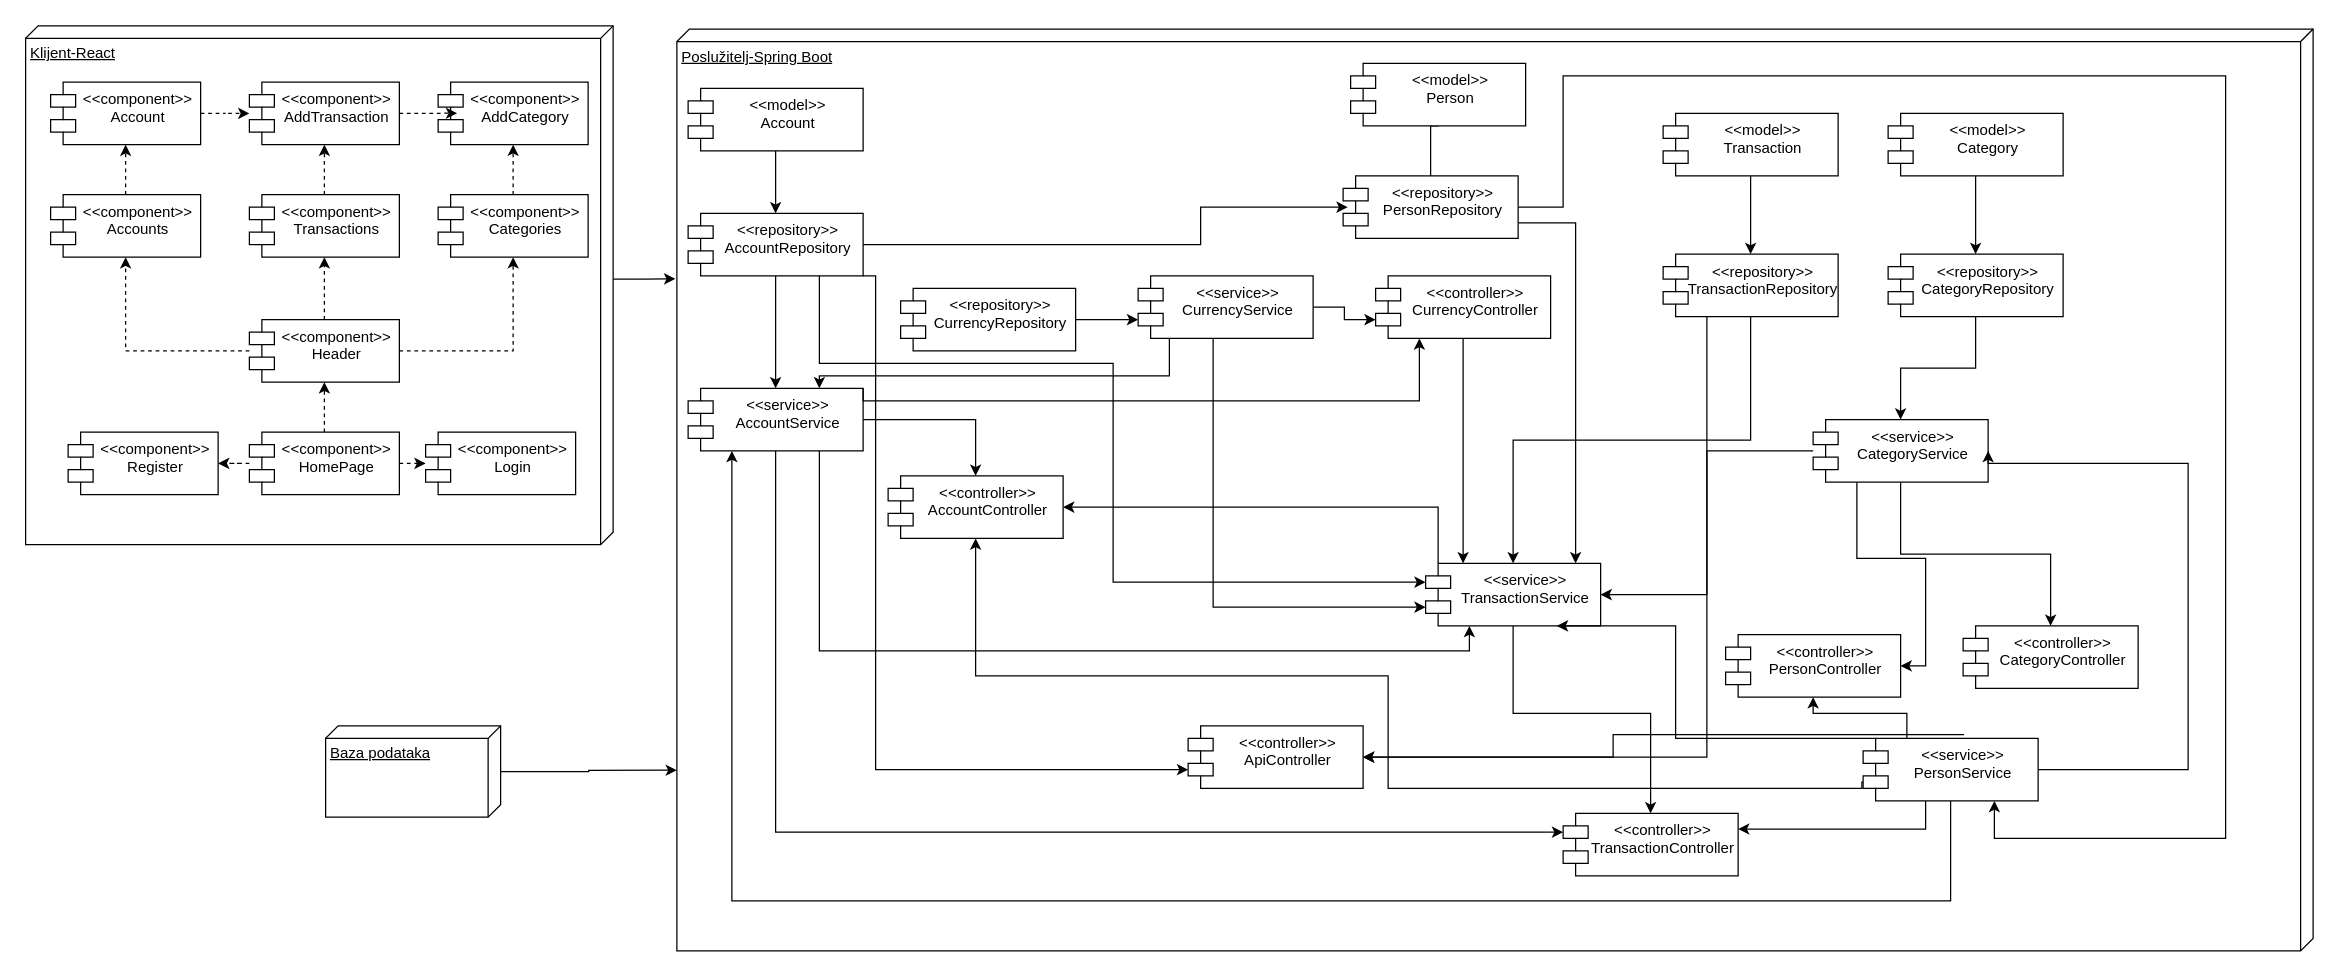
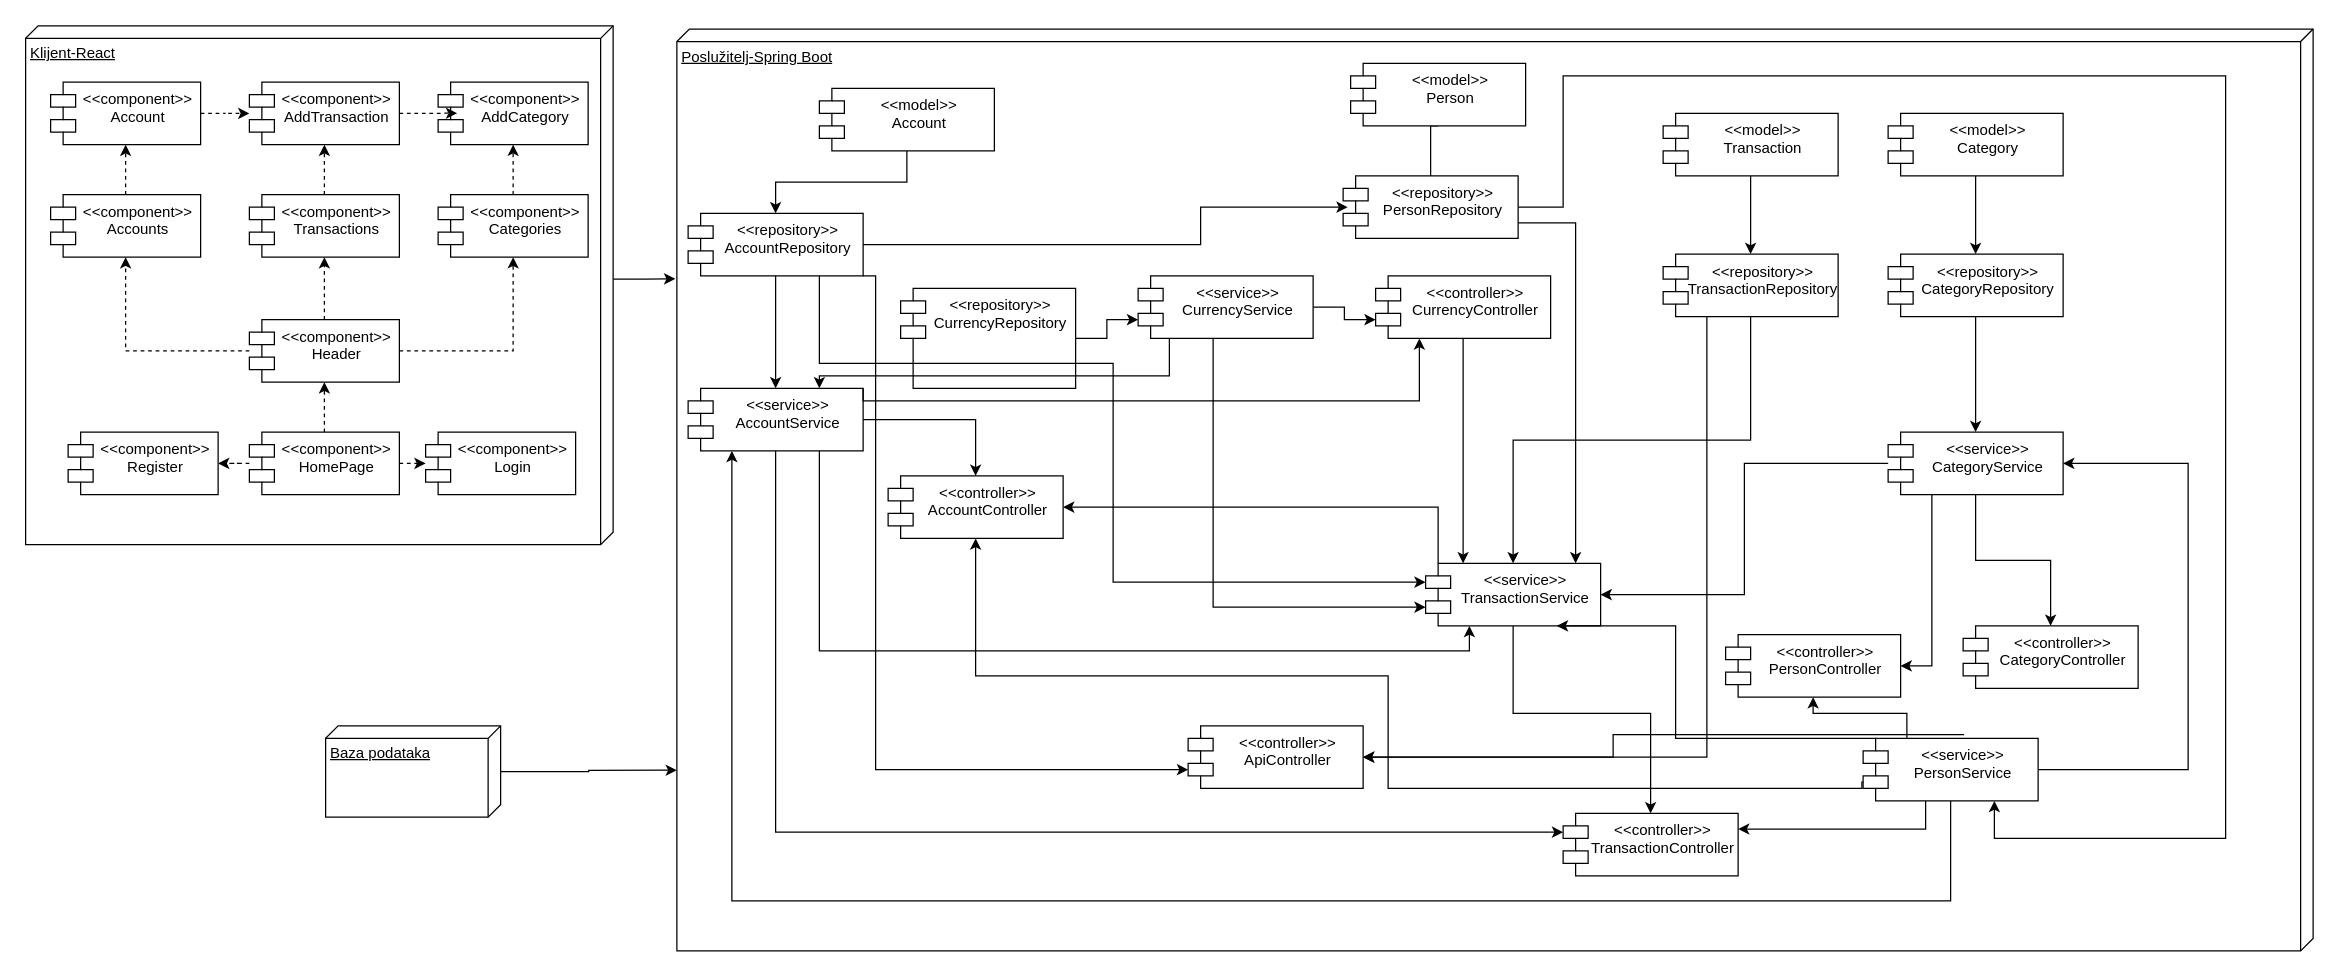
(776, 119) -> (907, 119)
(988, 319) -> (988, 338)
(1901, 451) -> (1976, 463)
